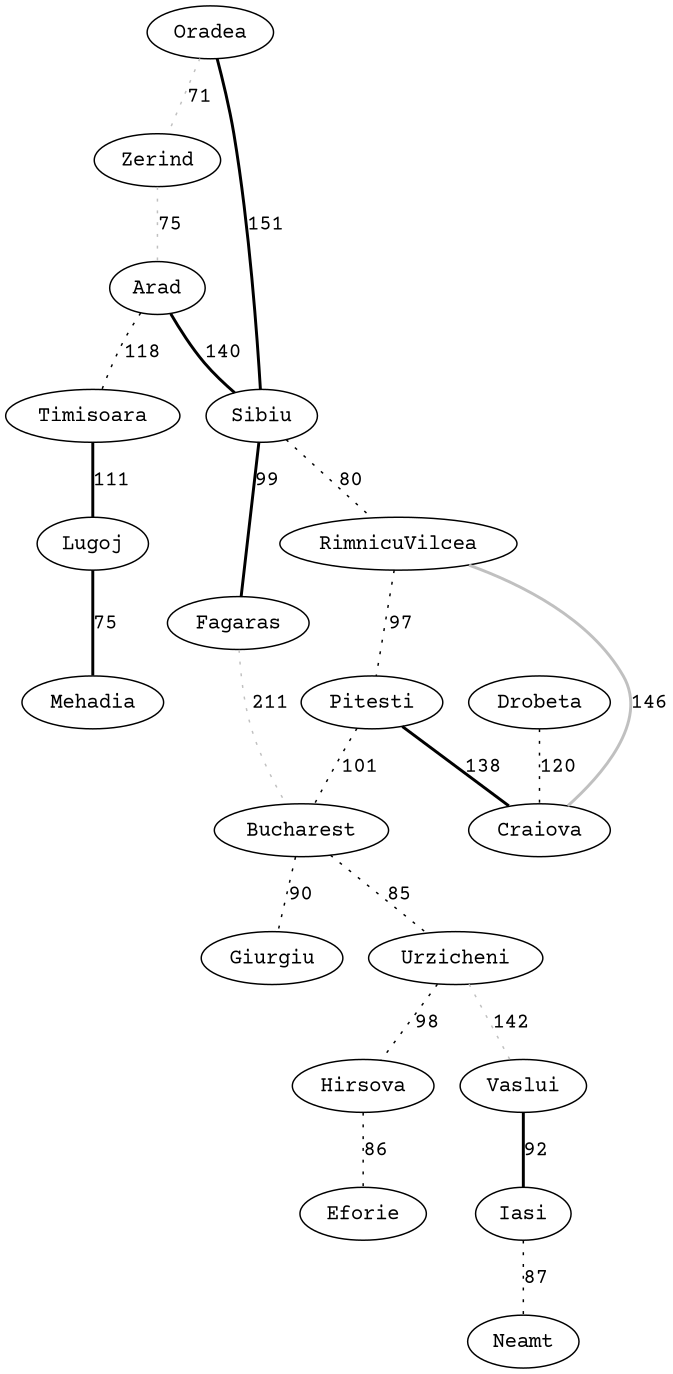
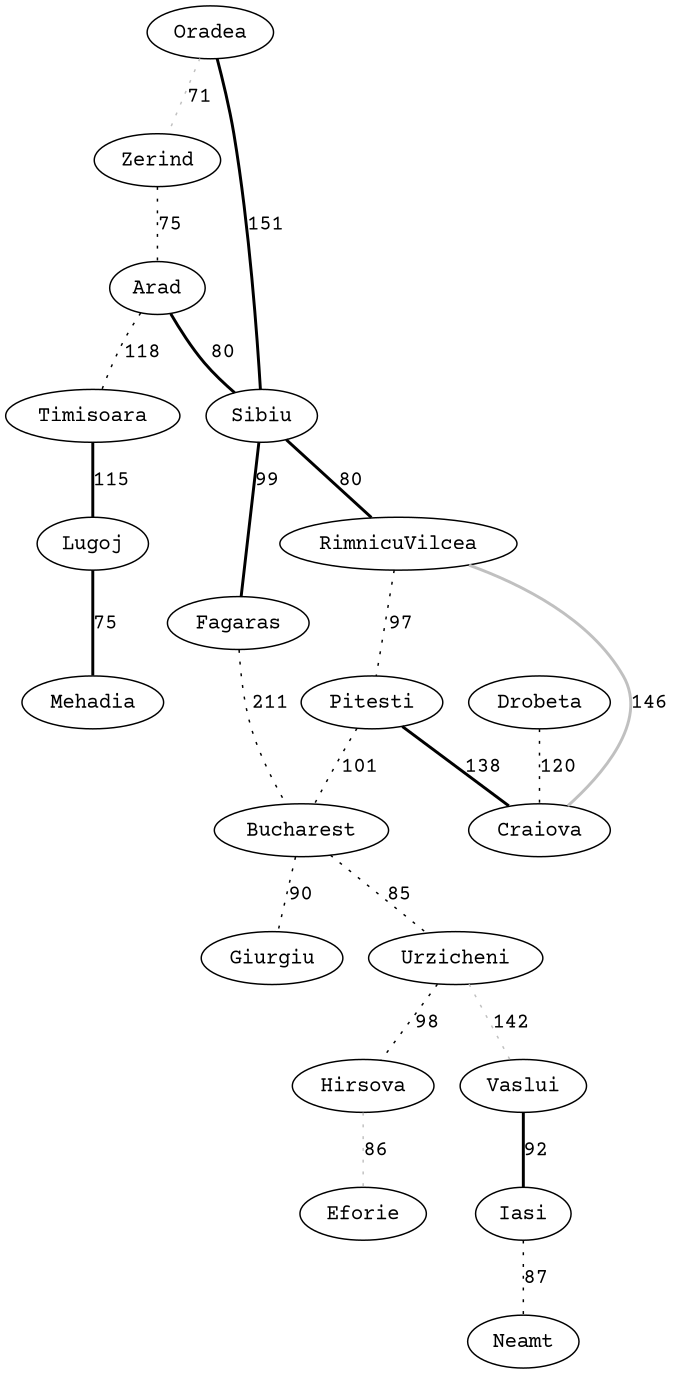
(157, 224) -> (157, 224)
(223, 352) -> (223, 352)
(329, 479) -> (329, 479)
(111, 480) -> (111, 480)
(252, 730) -> (252, 730)
(363, 1150) -> (363, 1150)
